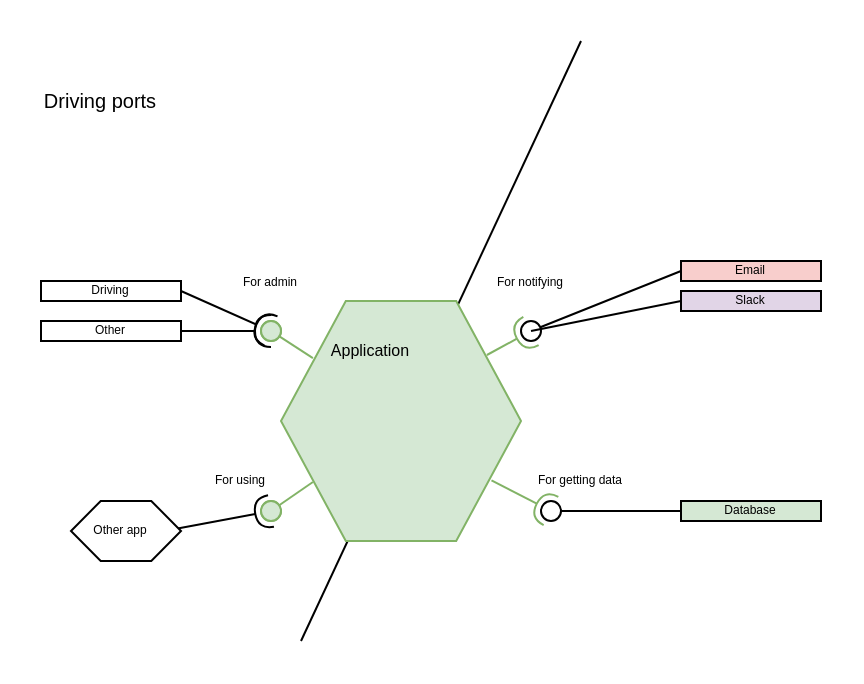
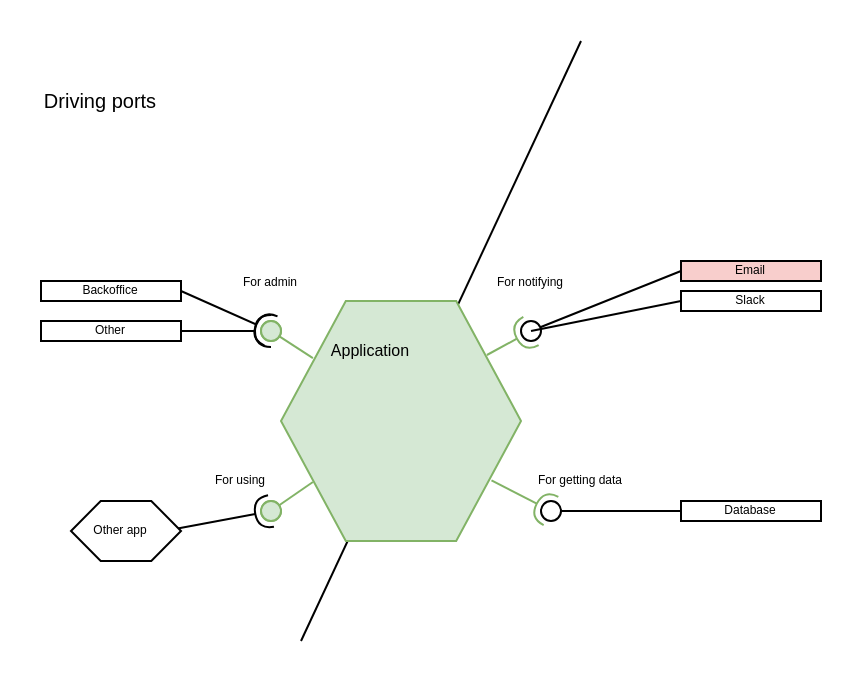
(111, 291) -> (111, 291)
(751, 301) -> (751, 301)
(751, 511) -> (751, 511)
